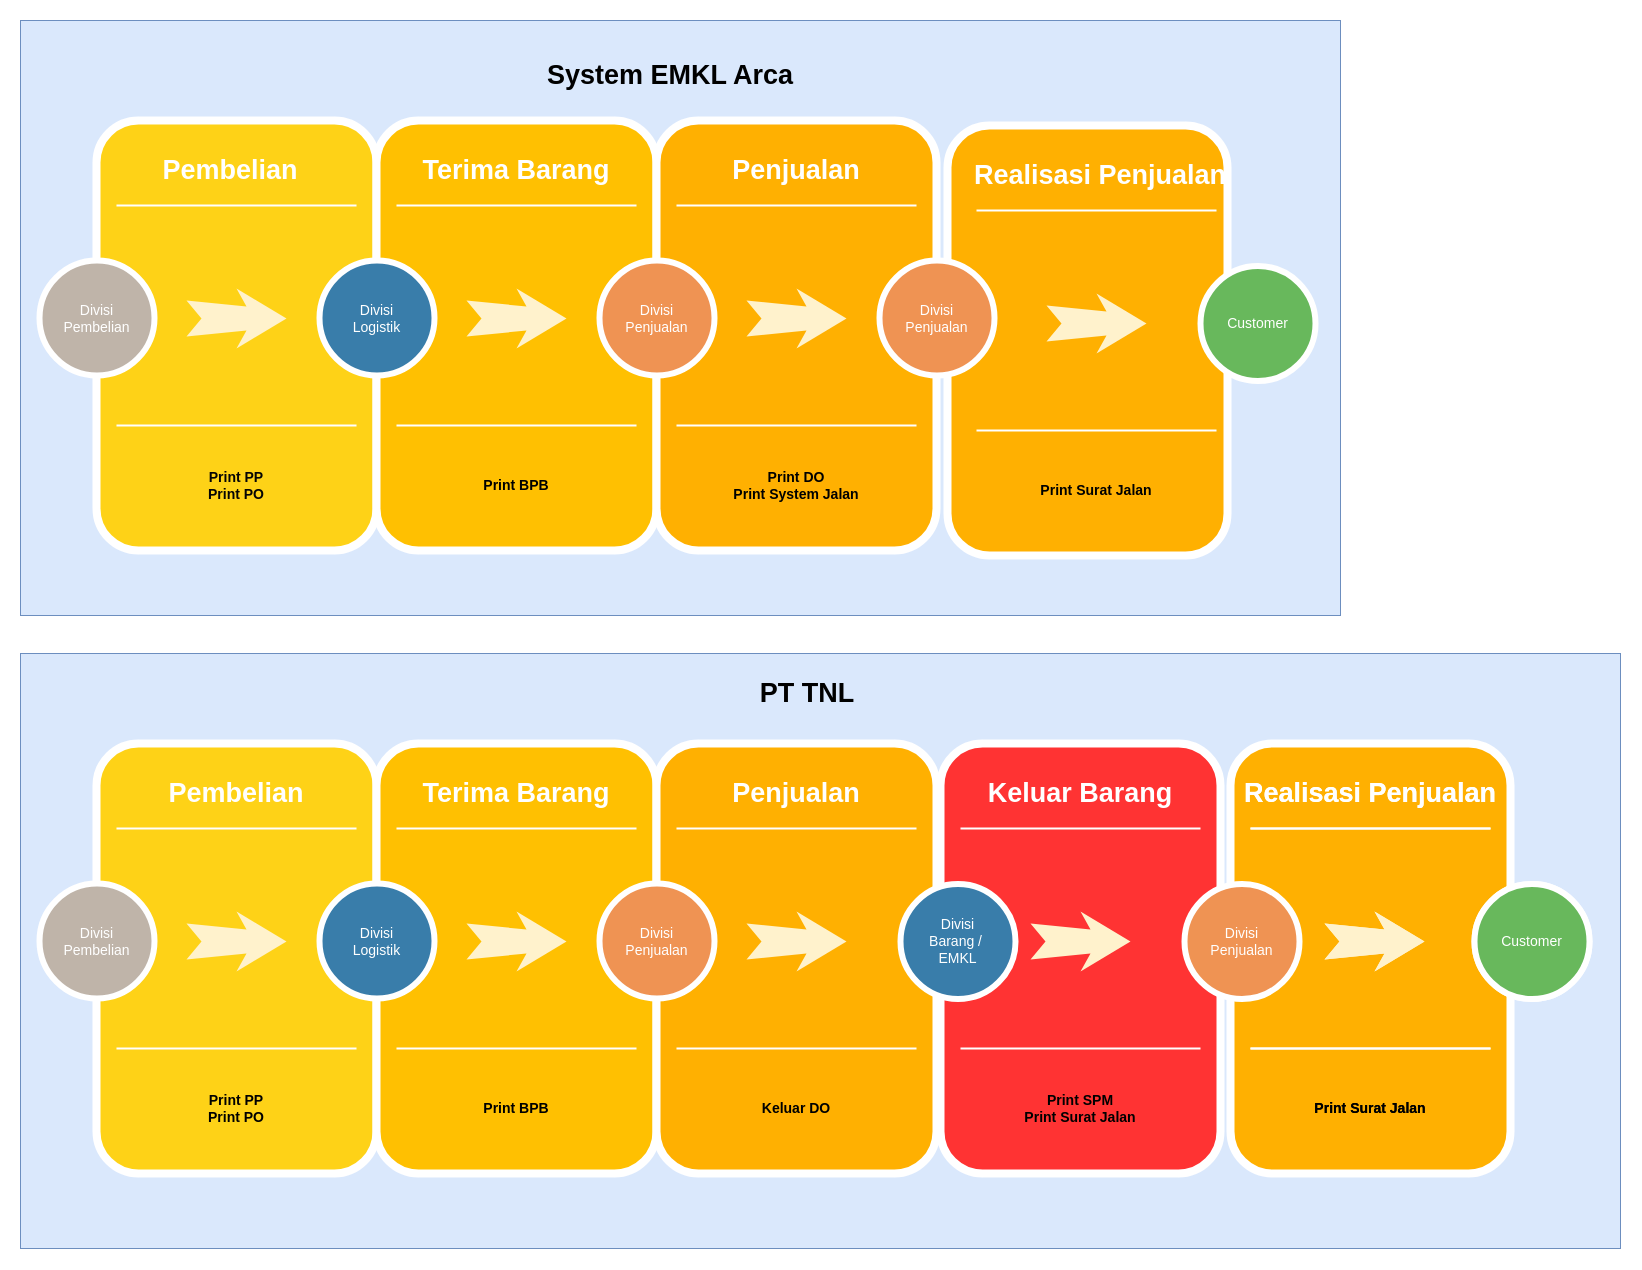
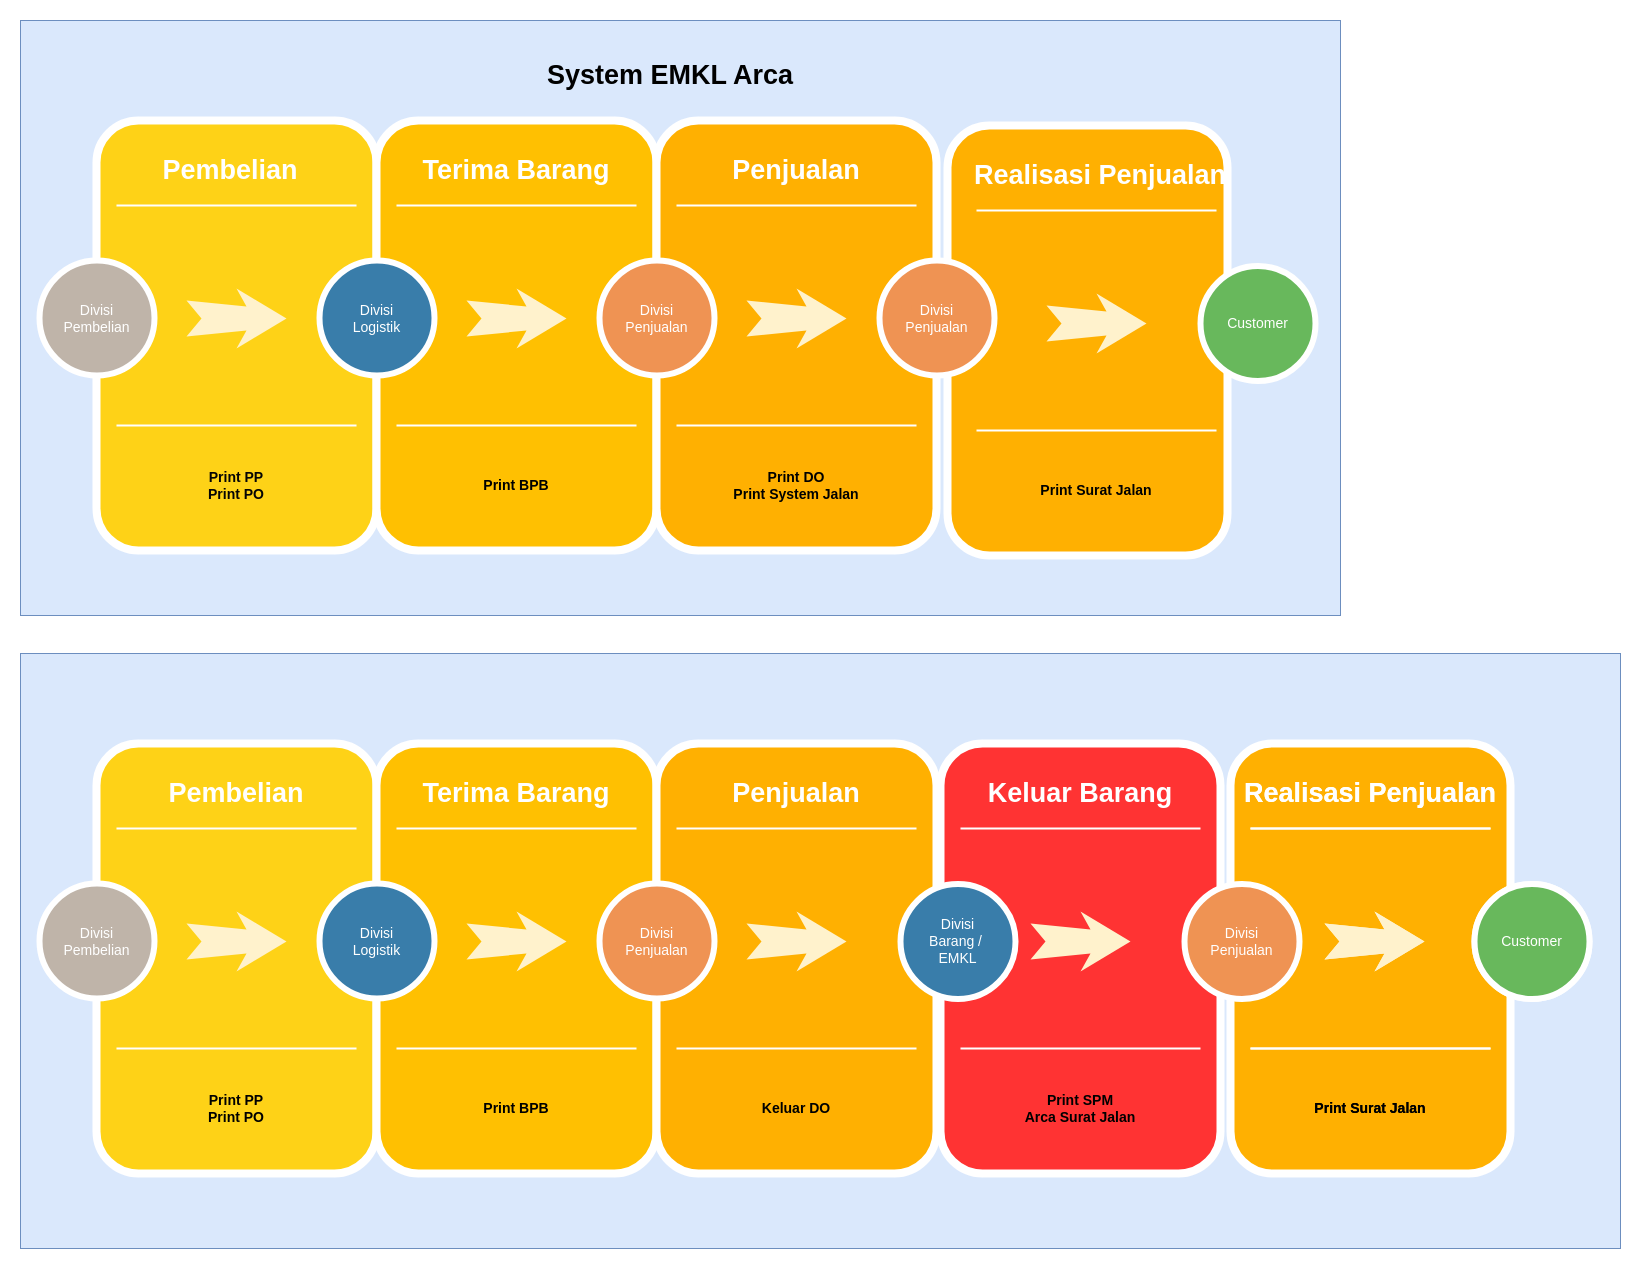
(808, 694) -> none
(1081, 1109) -> (1081, 1109)
